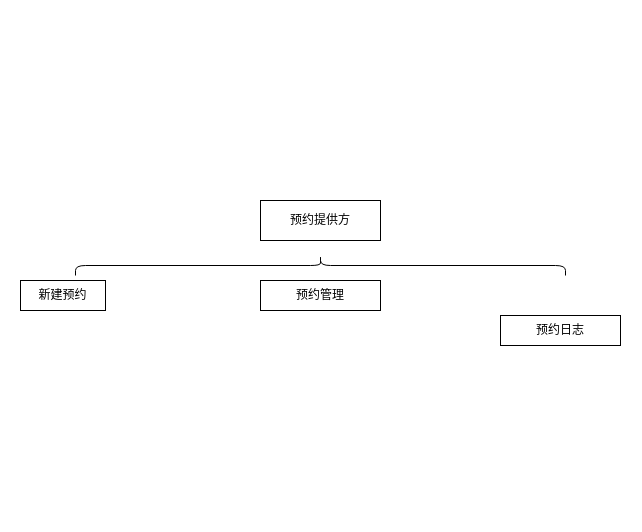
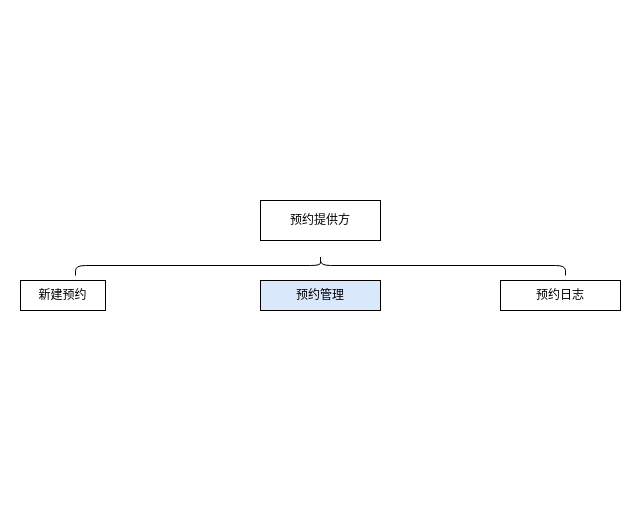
(321, 296) -> (321, 296)
(561, 331) -> (561, 296)
